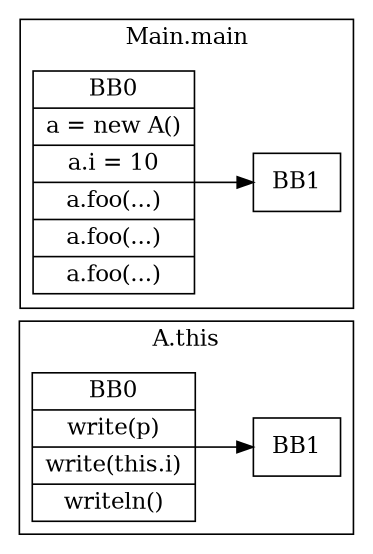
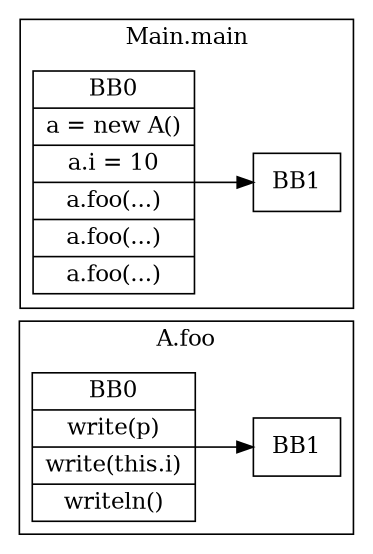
(186, 340) -> (186, 340)
